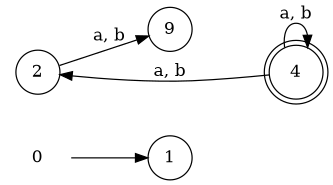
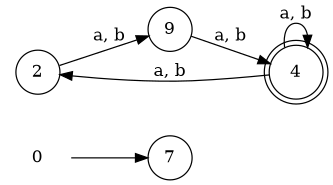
none -> (225, 48)
(170, 158) -> (170, 158)
